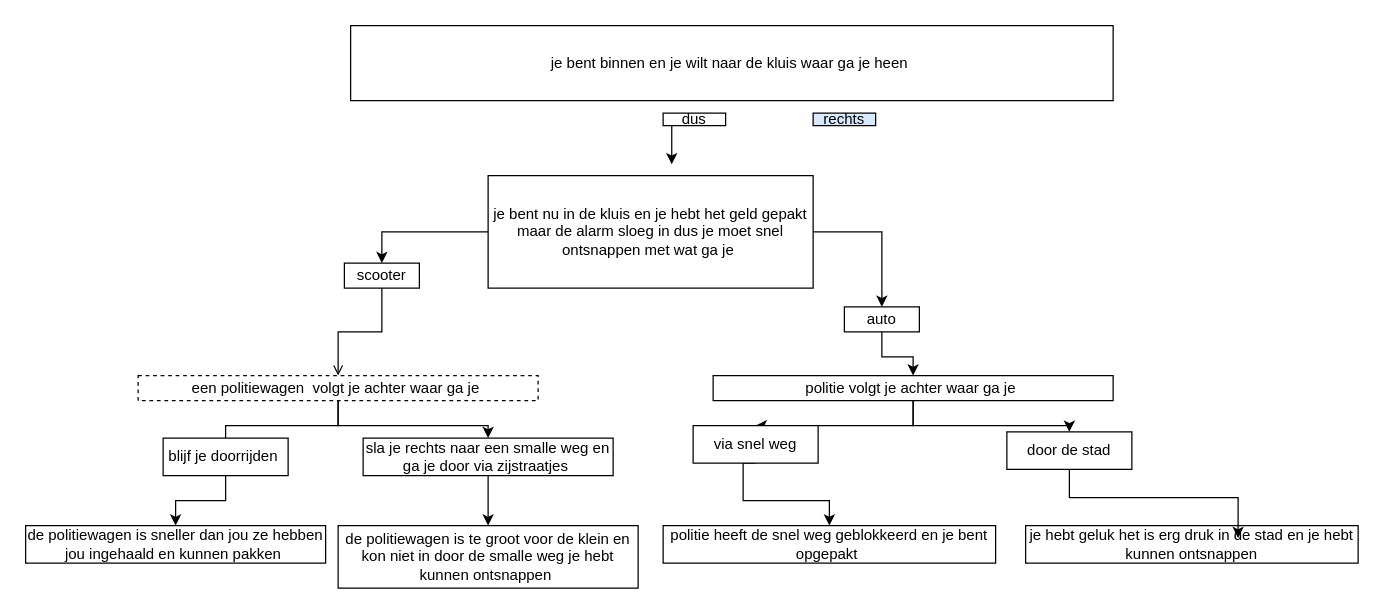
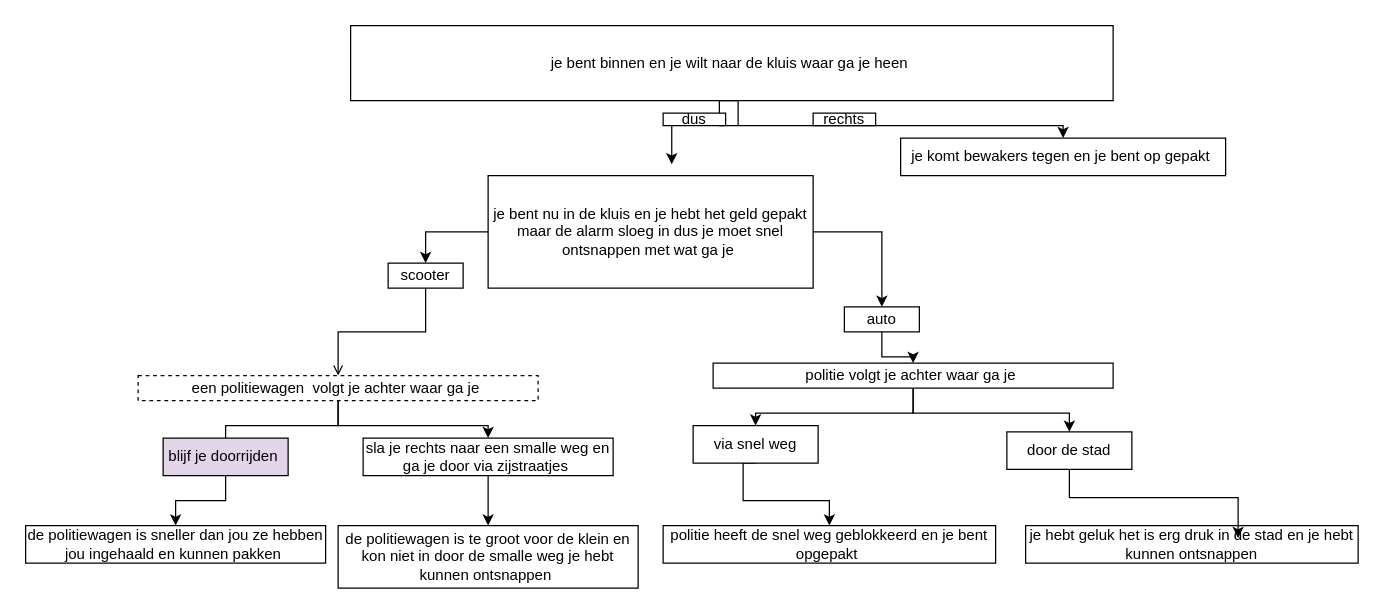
(844, 119) -> (844, 119)
none -> (970, 126)
none -> (1063, 157)
(382, 276) -> (426, 276)
(913, 388) -> (913, 376)
(226, 457) -> (226, 457)
